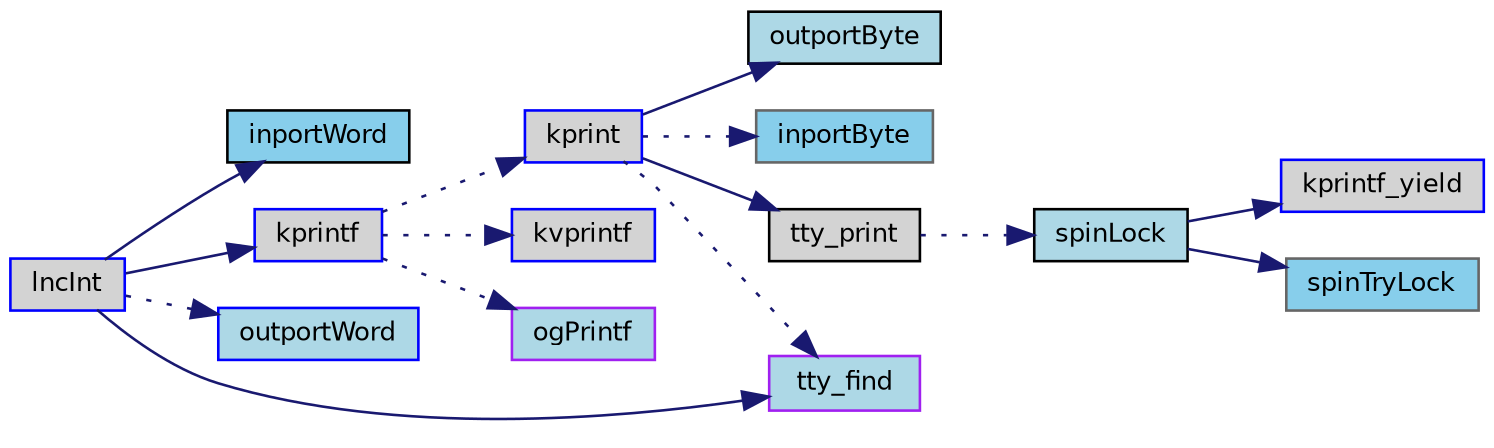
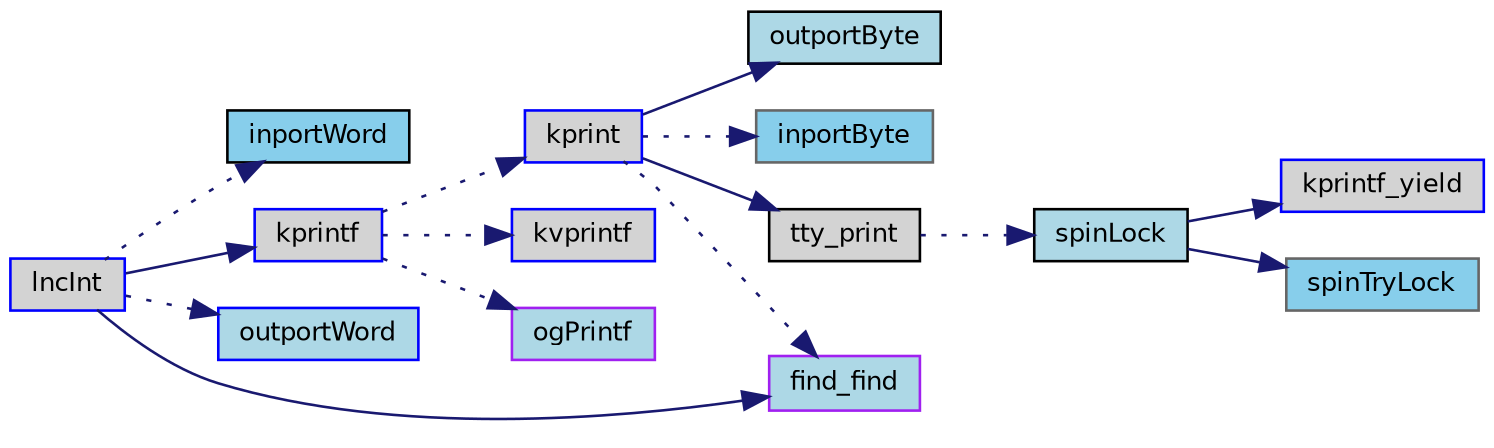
(171, 215) -> (171, 215)
(845, 383) -> (845, 383)
